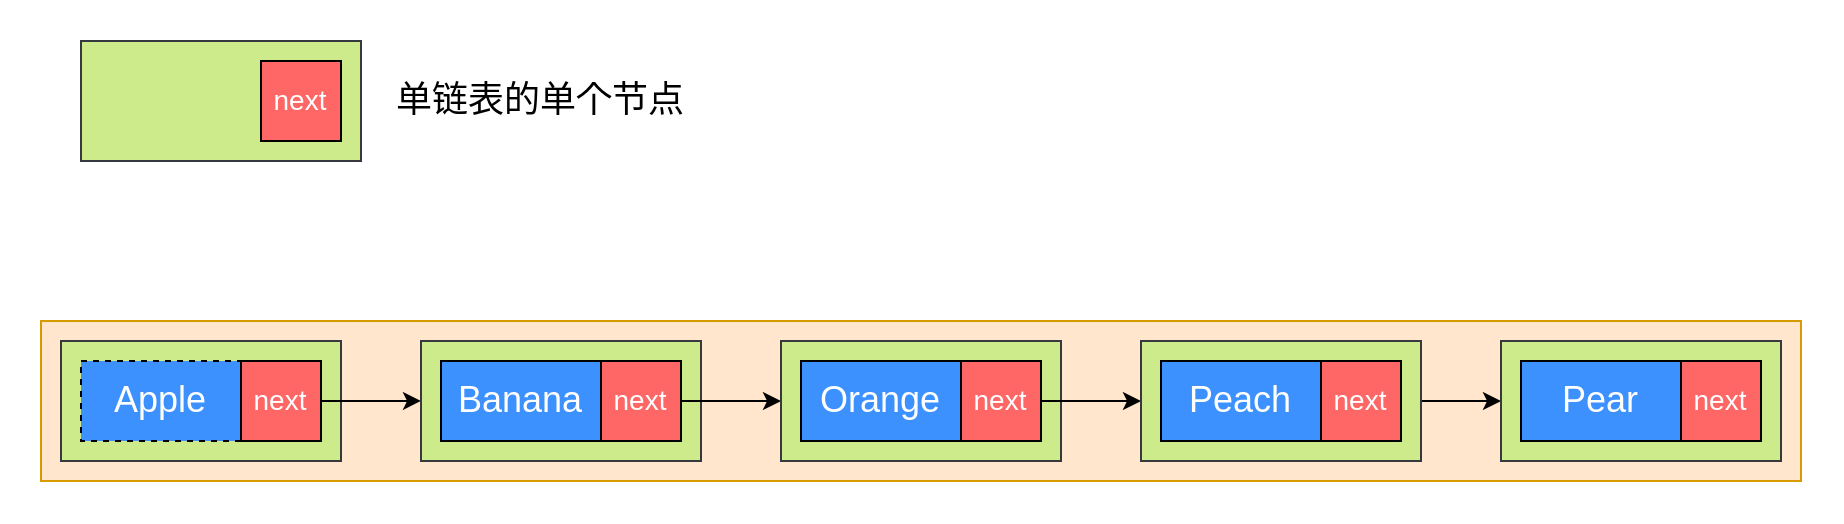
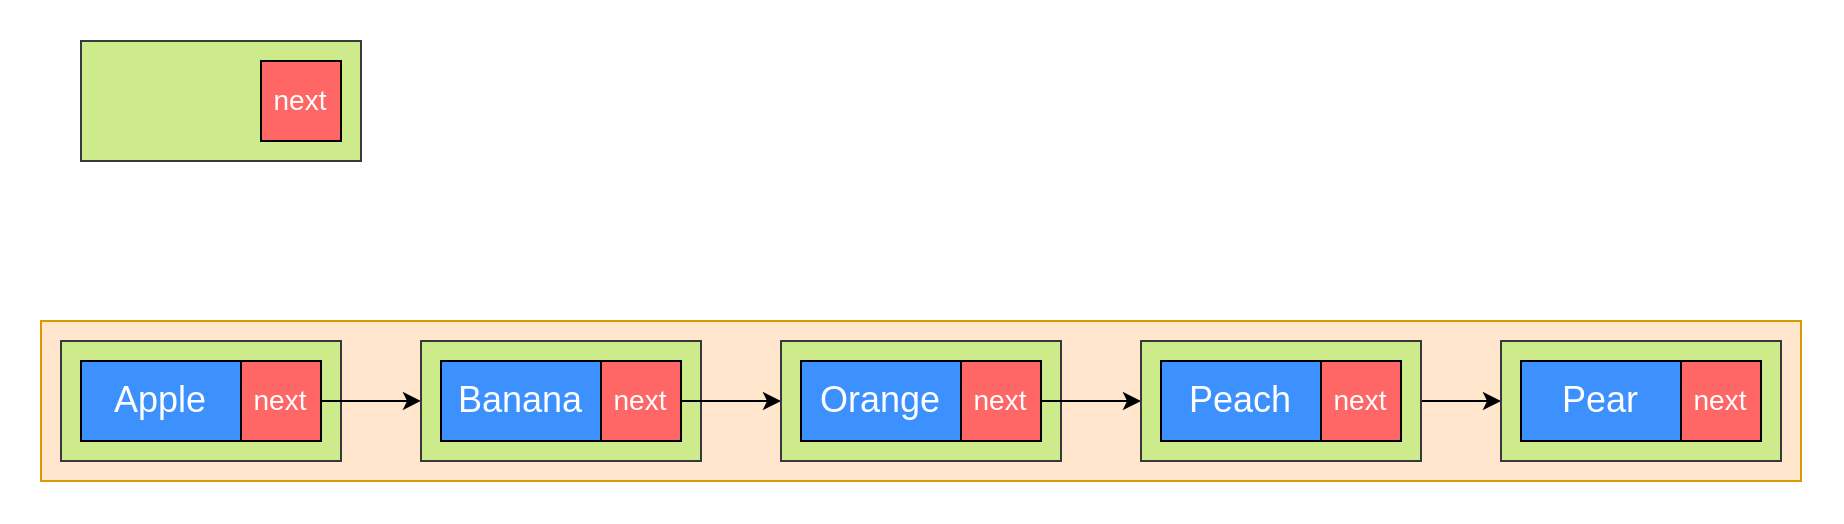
(541, 101) -> none
(161, 401) -> (161, 401)
